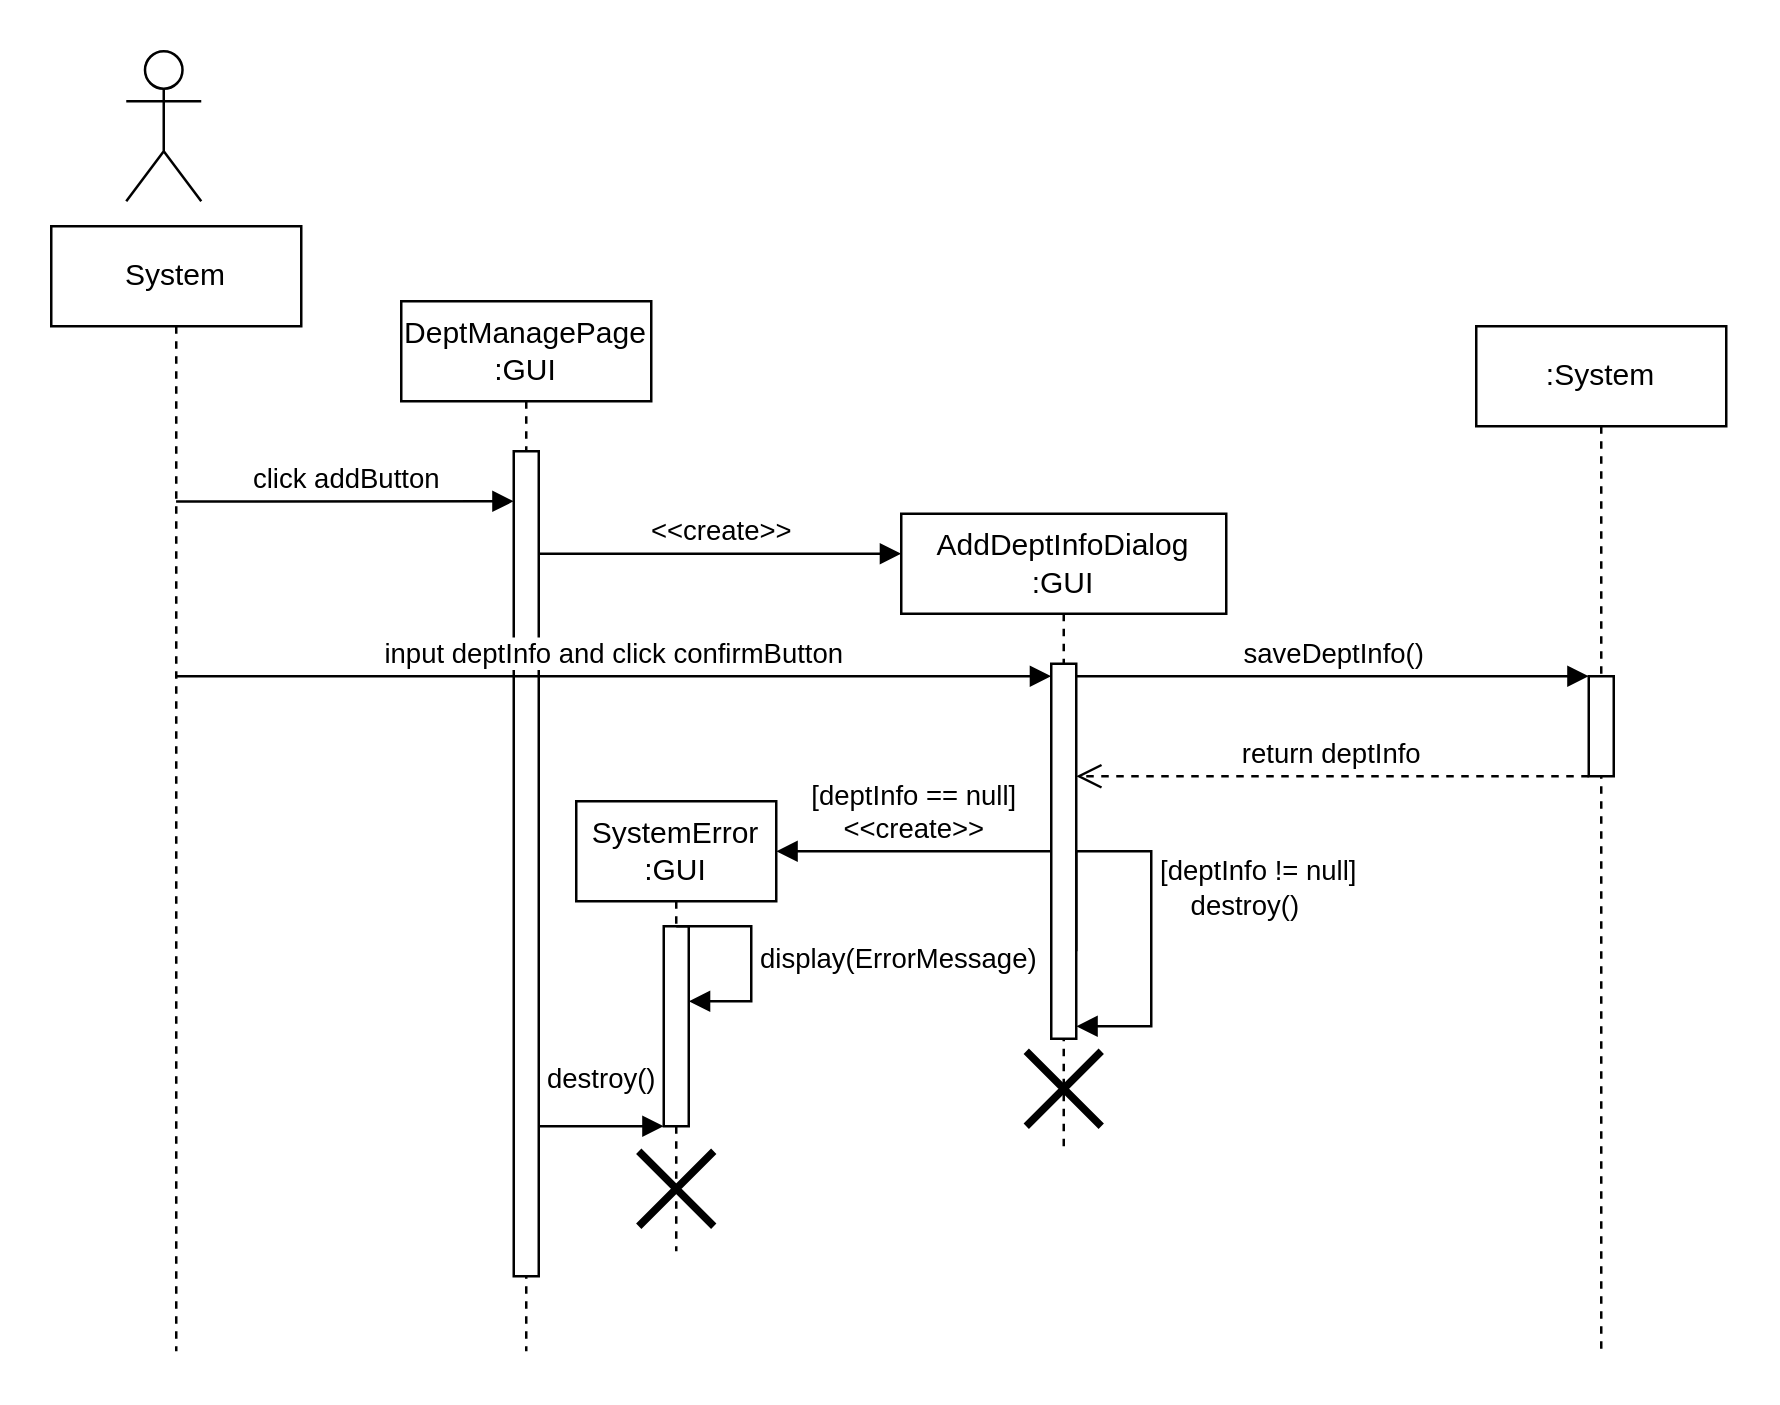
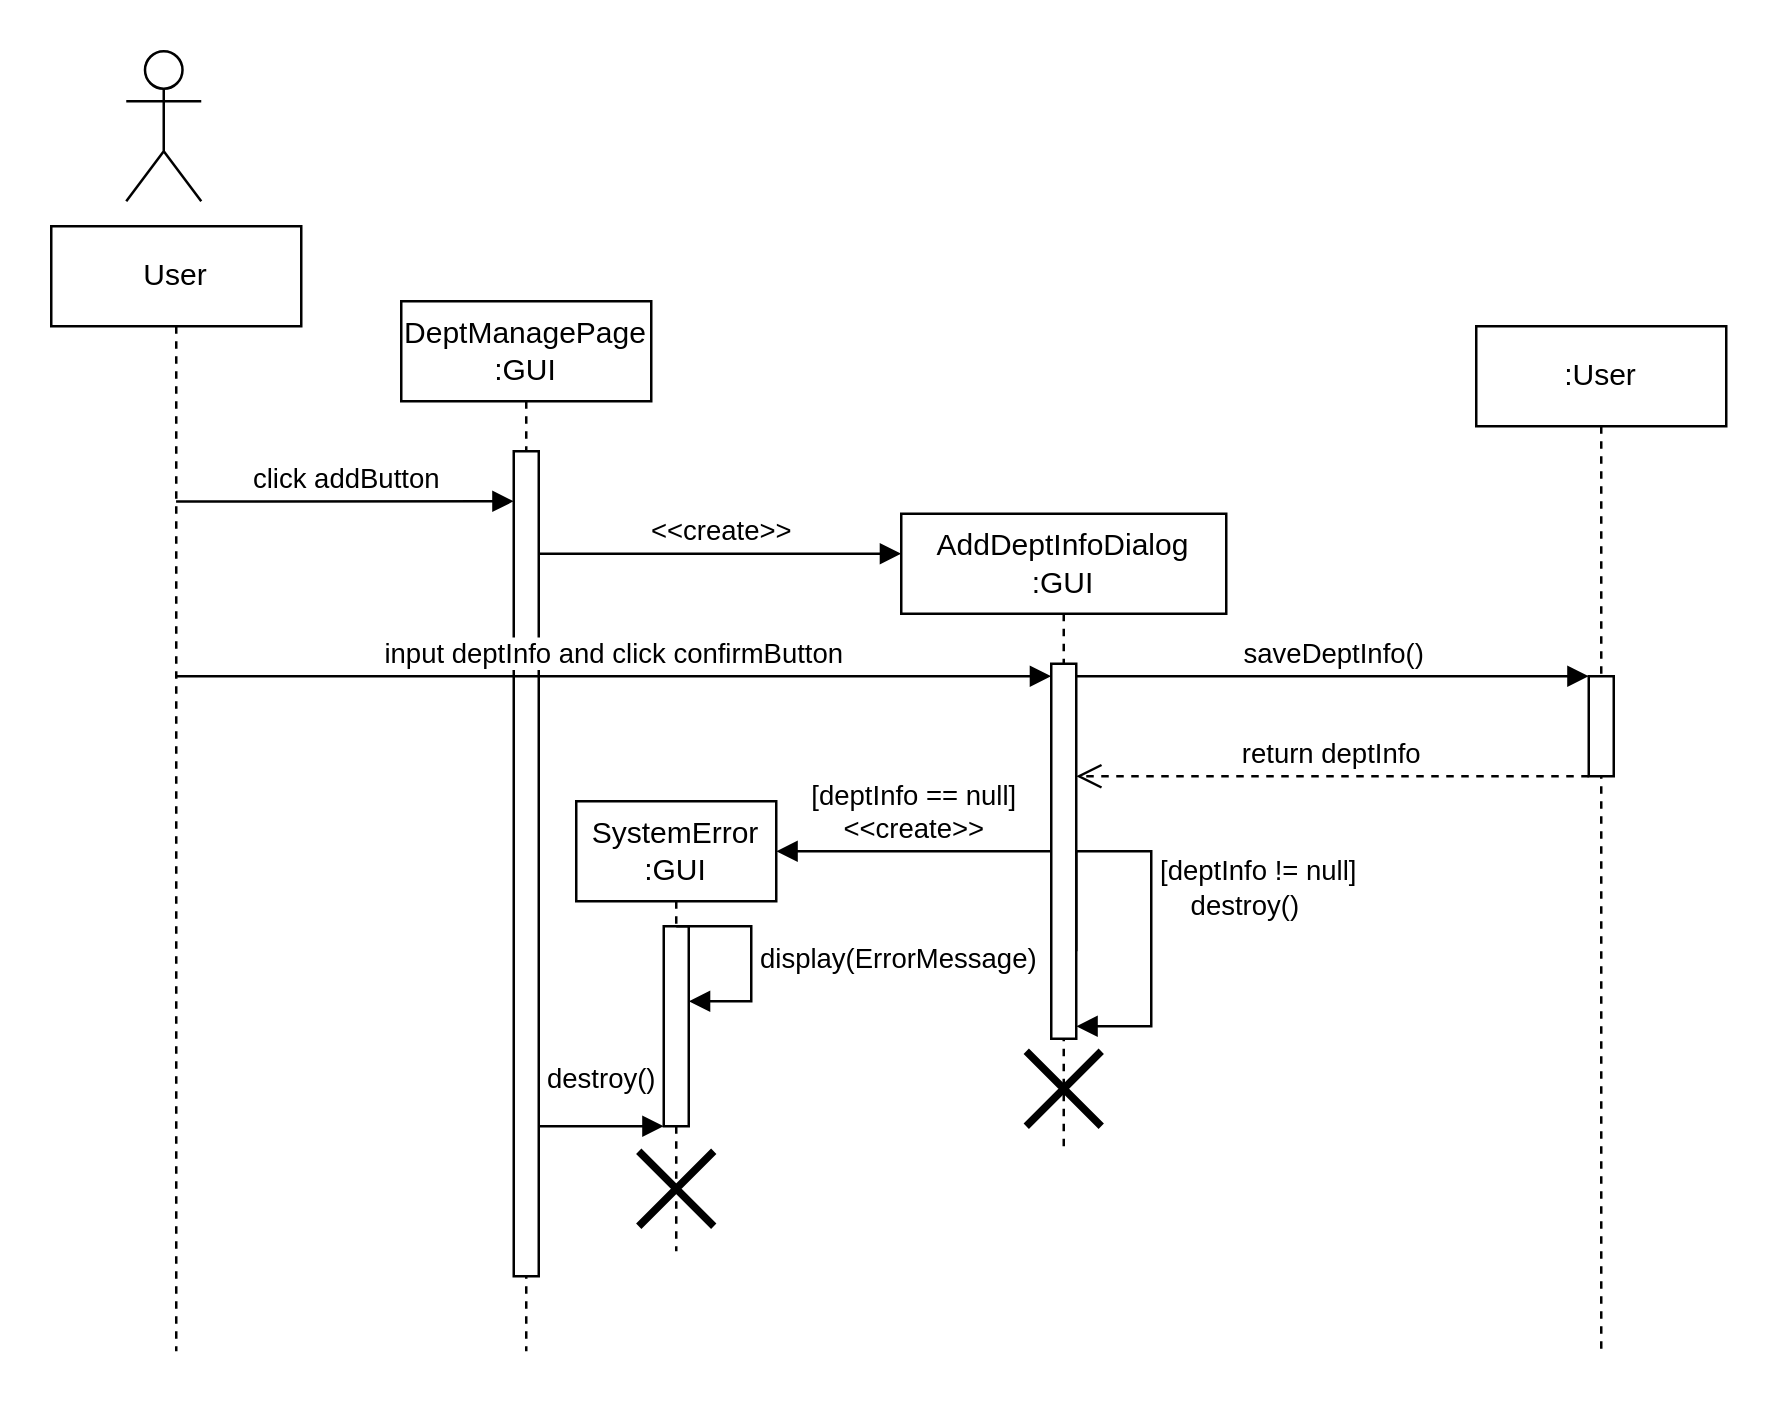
(176, 276) -> (176, 276)
(1601, 376) -> (1601, 376)
